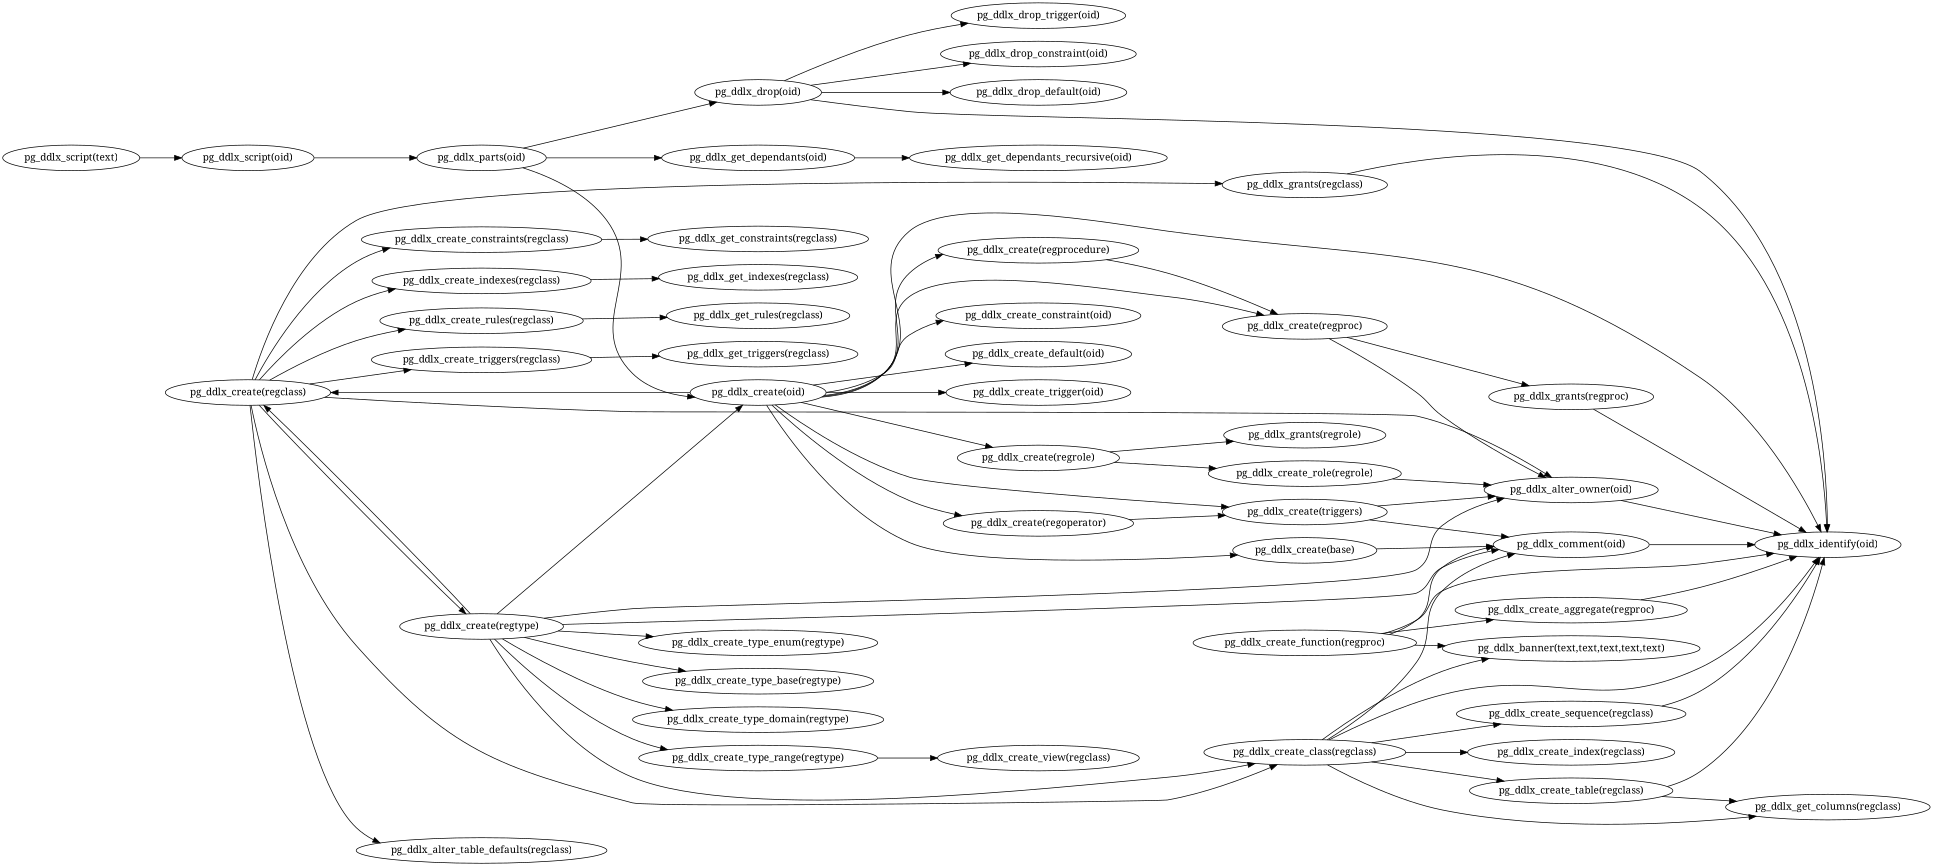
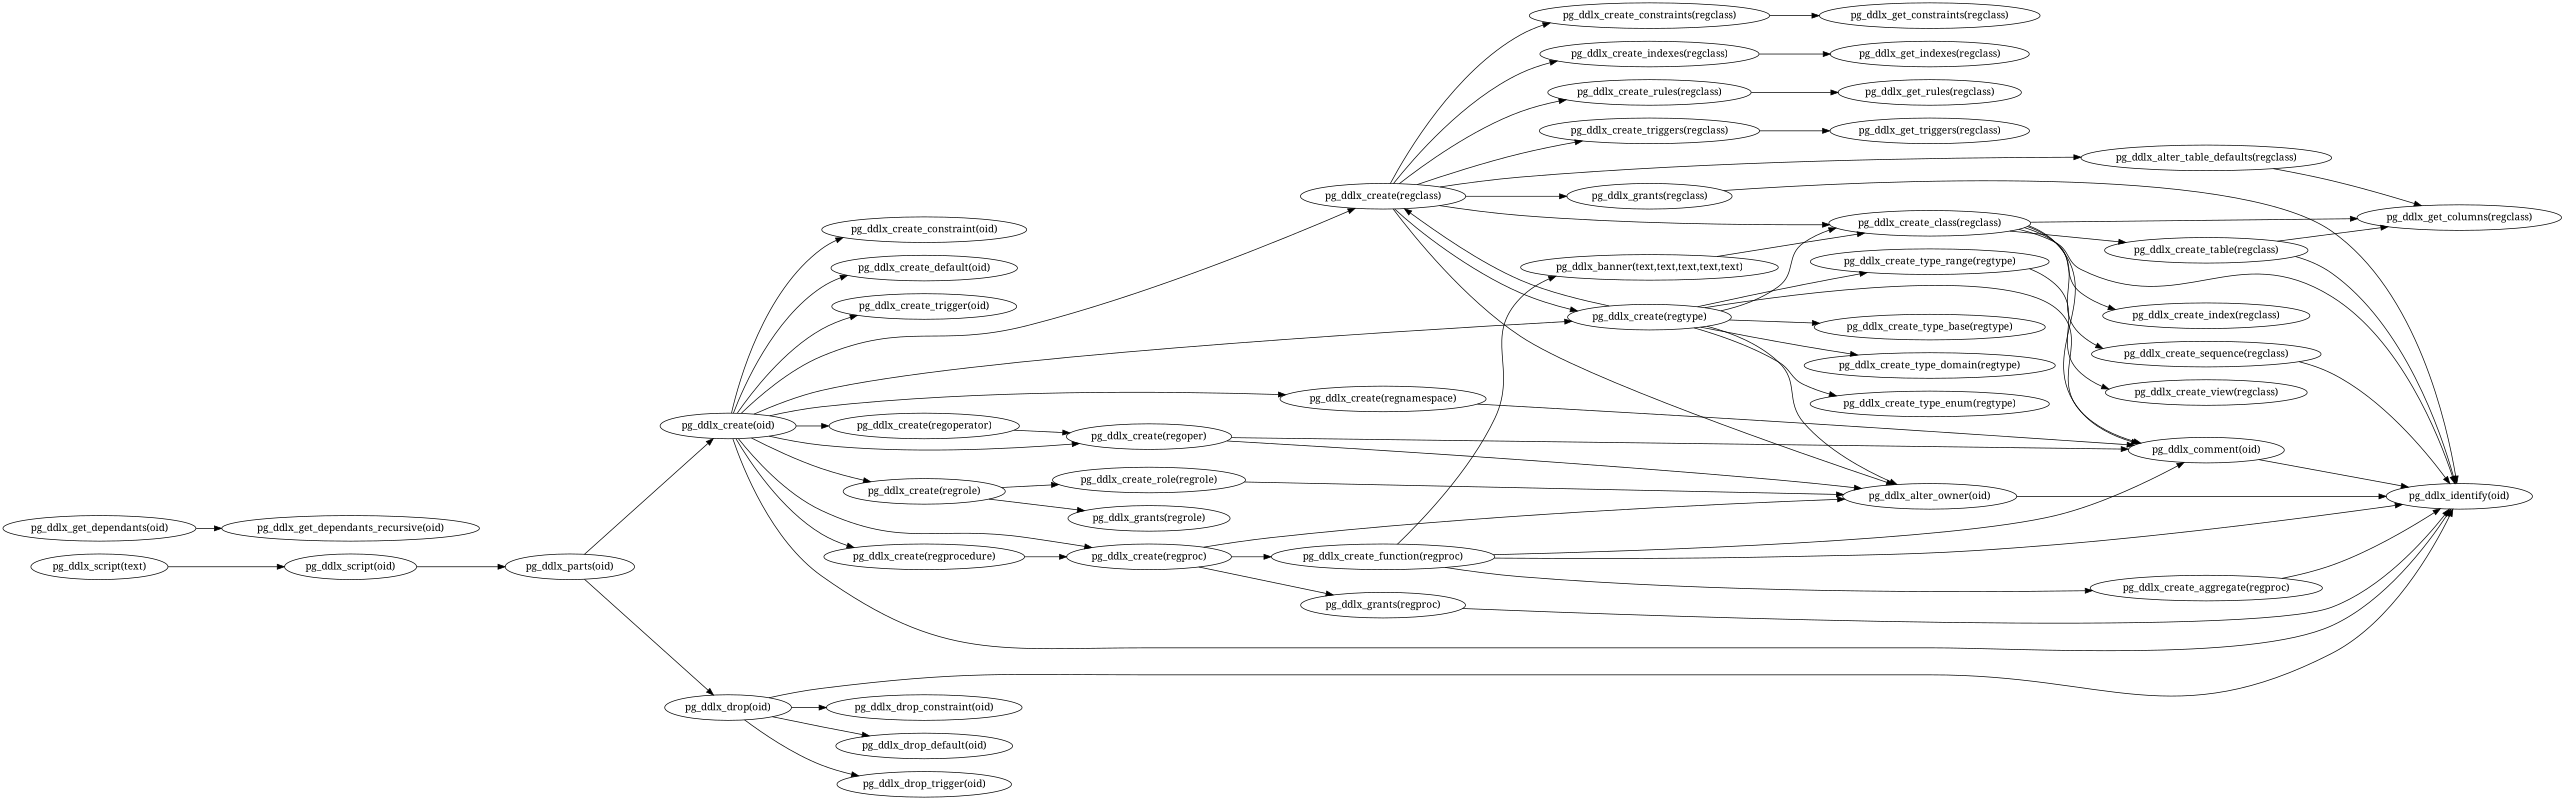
(600, 158) -> none
none -> (2344, 184)
(617, 512) -> (1156, 350)
(1305, 512) -> (1149, 437)
(1305, 550) -> (1383, 399)
none -> (1248, 557)
(1398, 692) -> (1787, 245)
